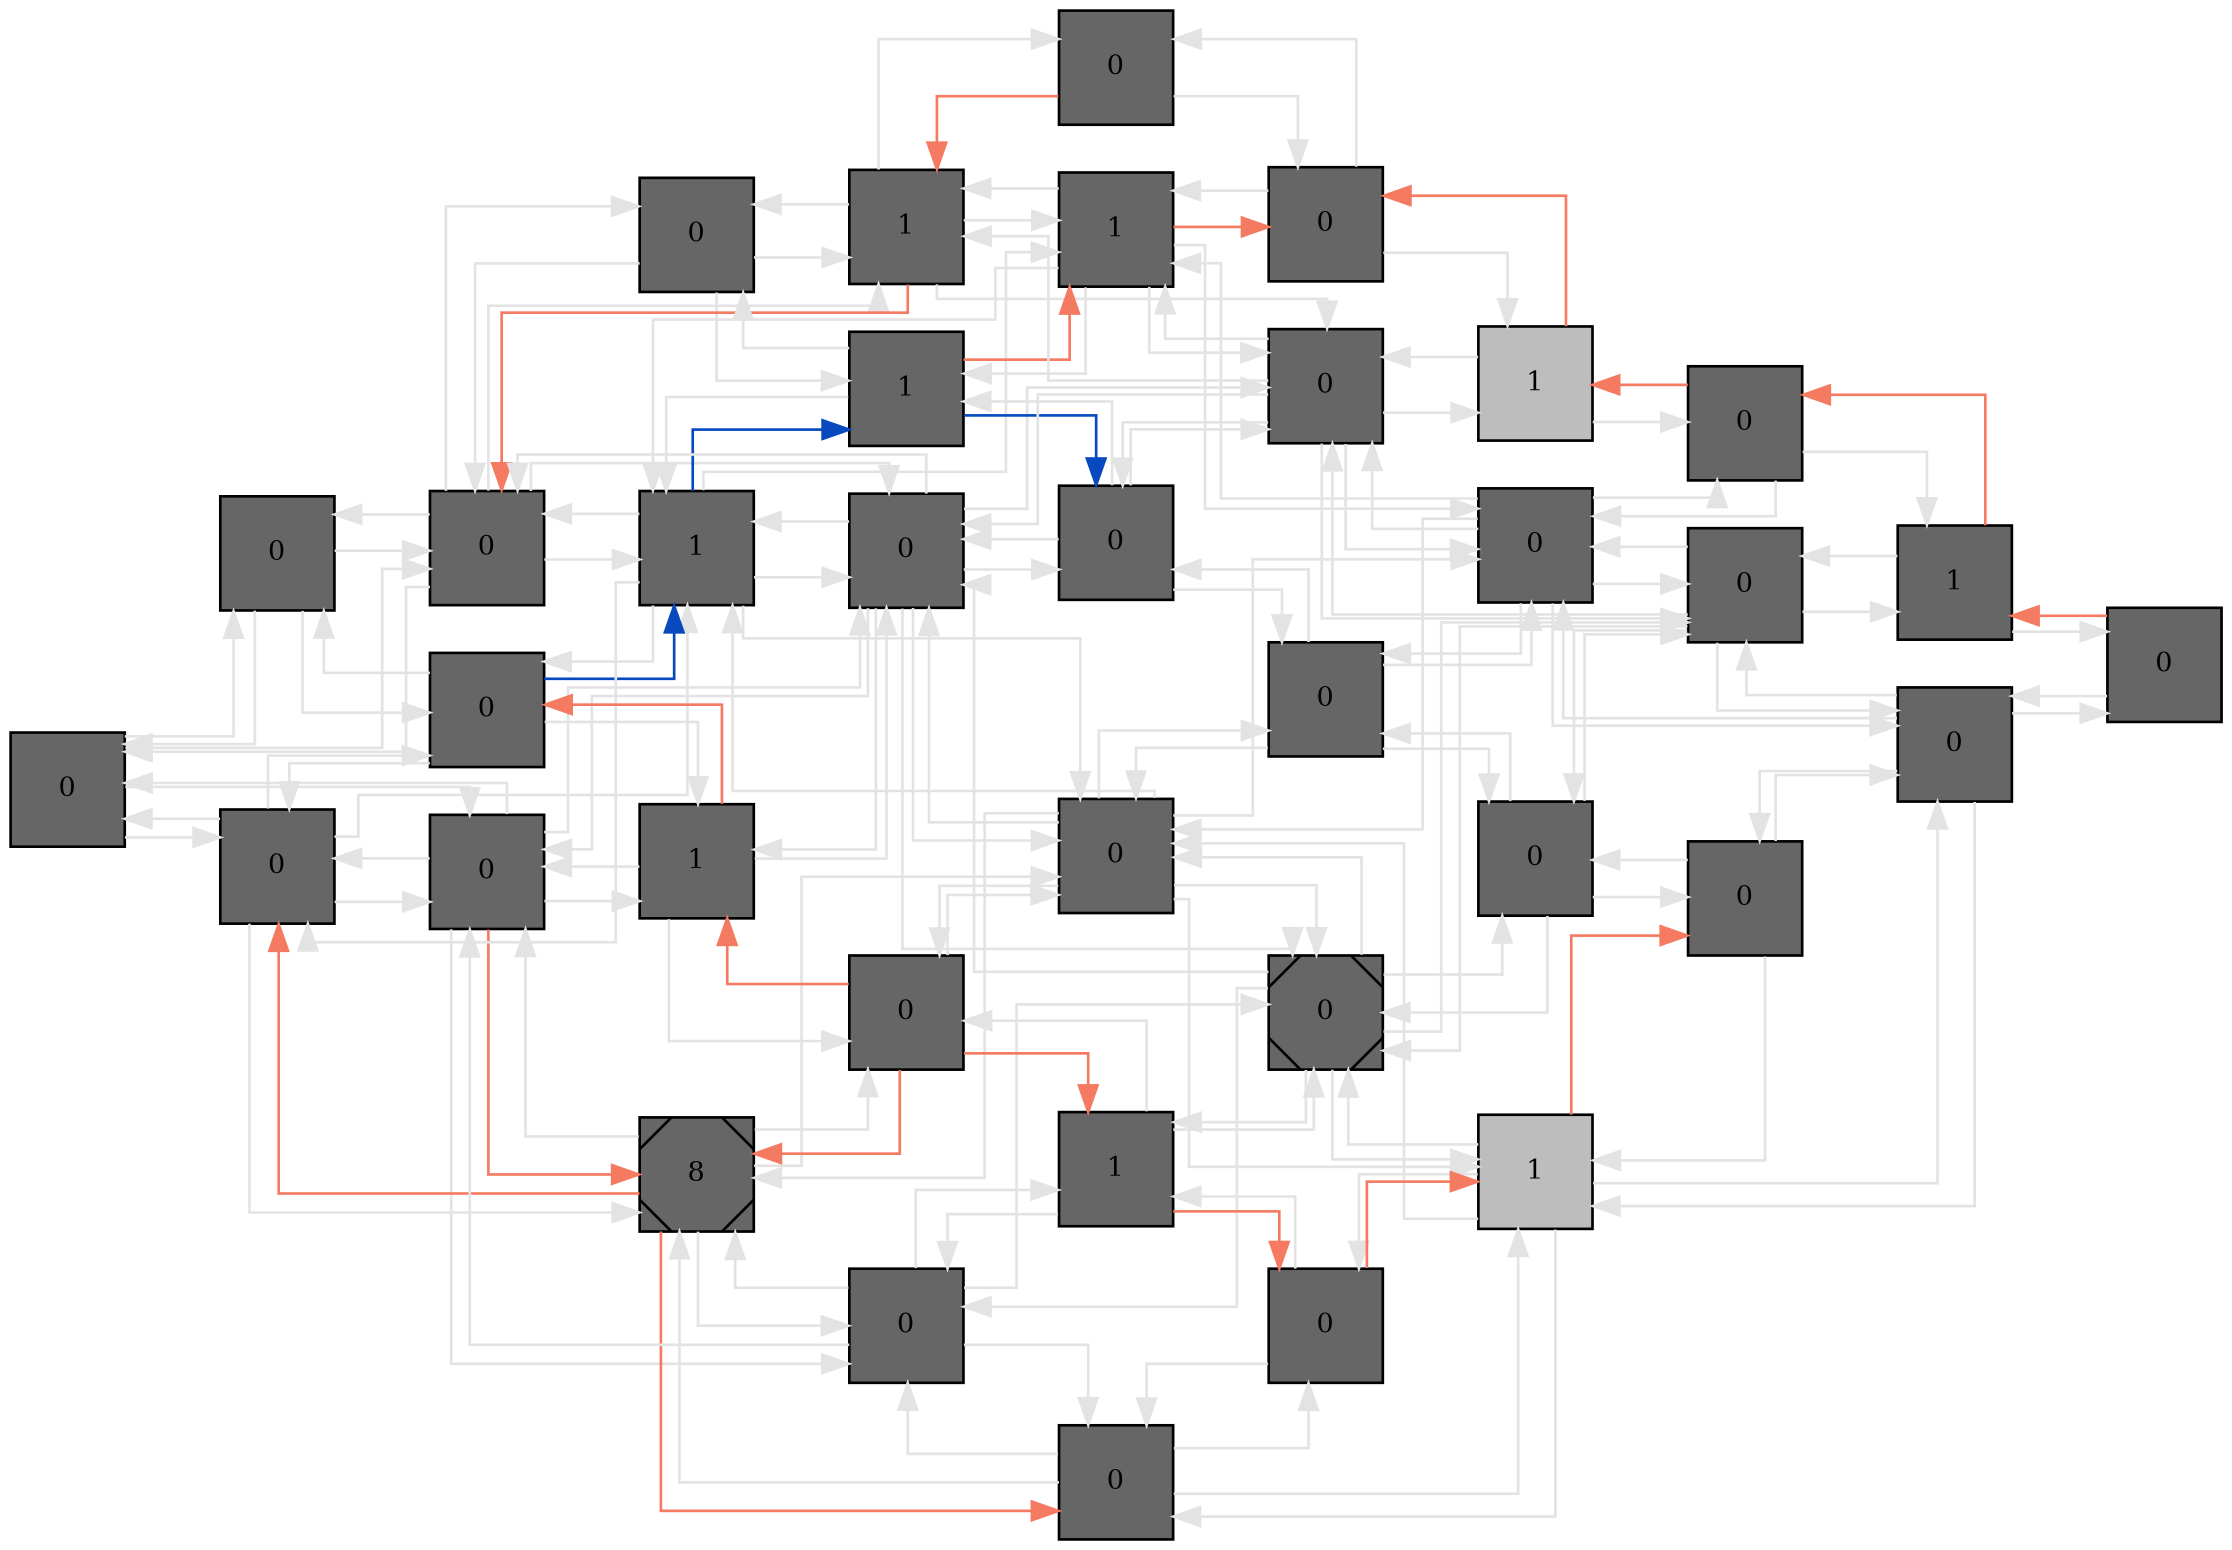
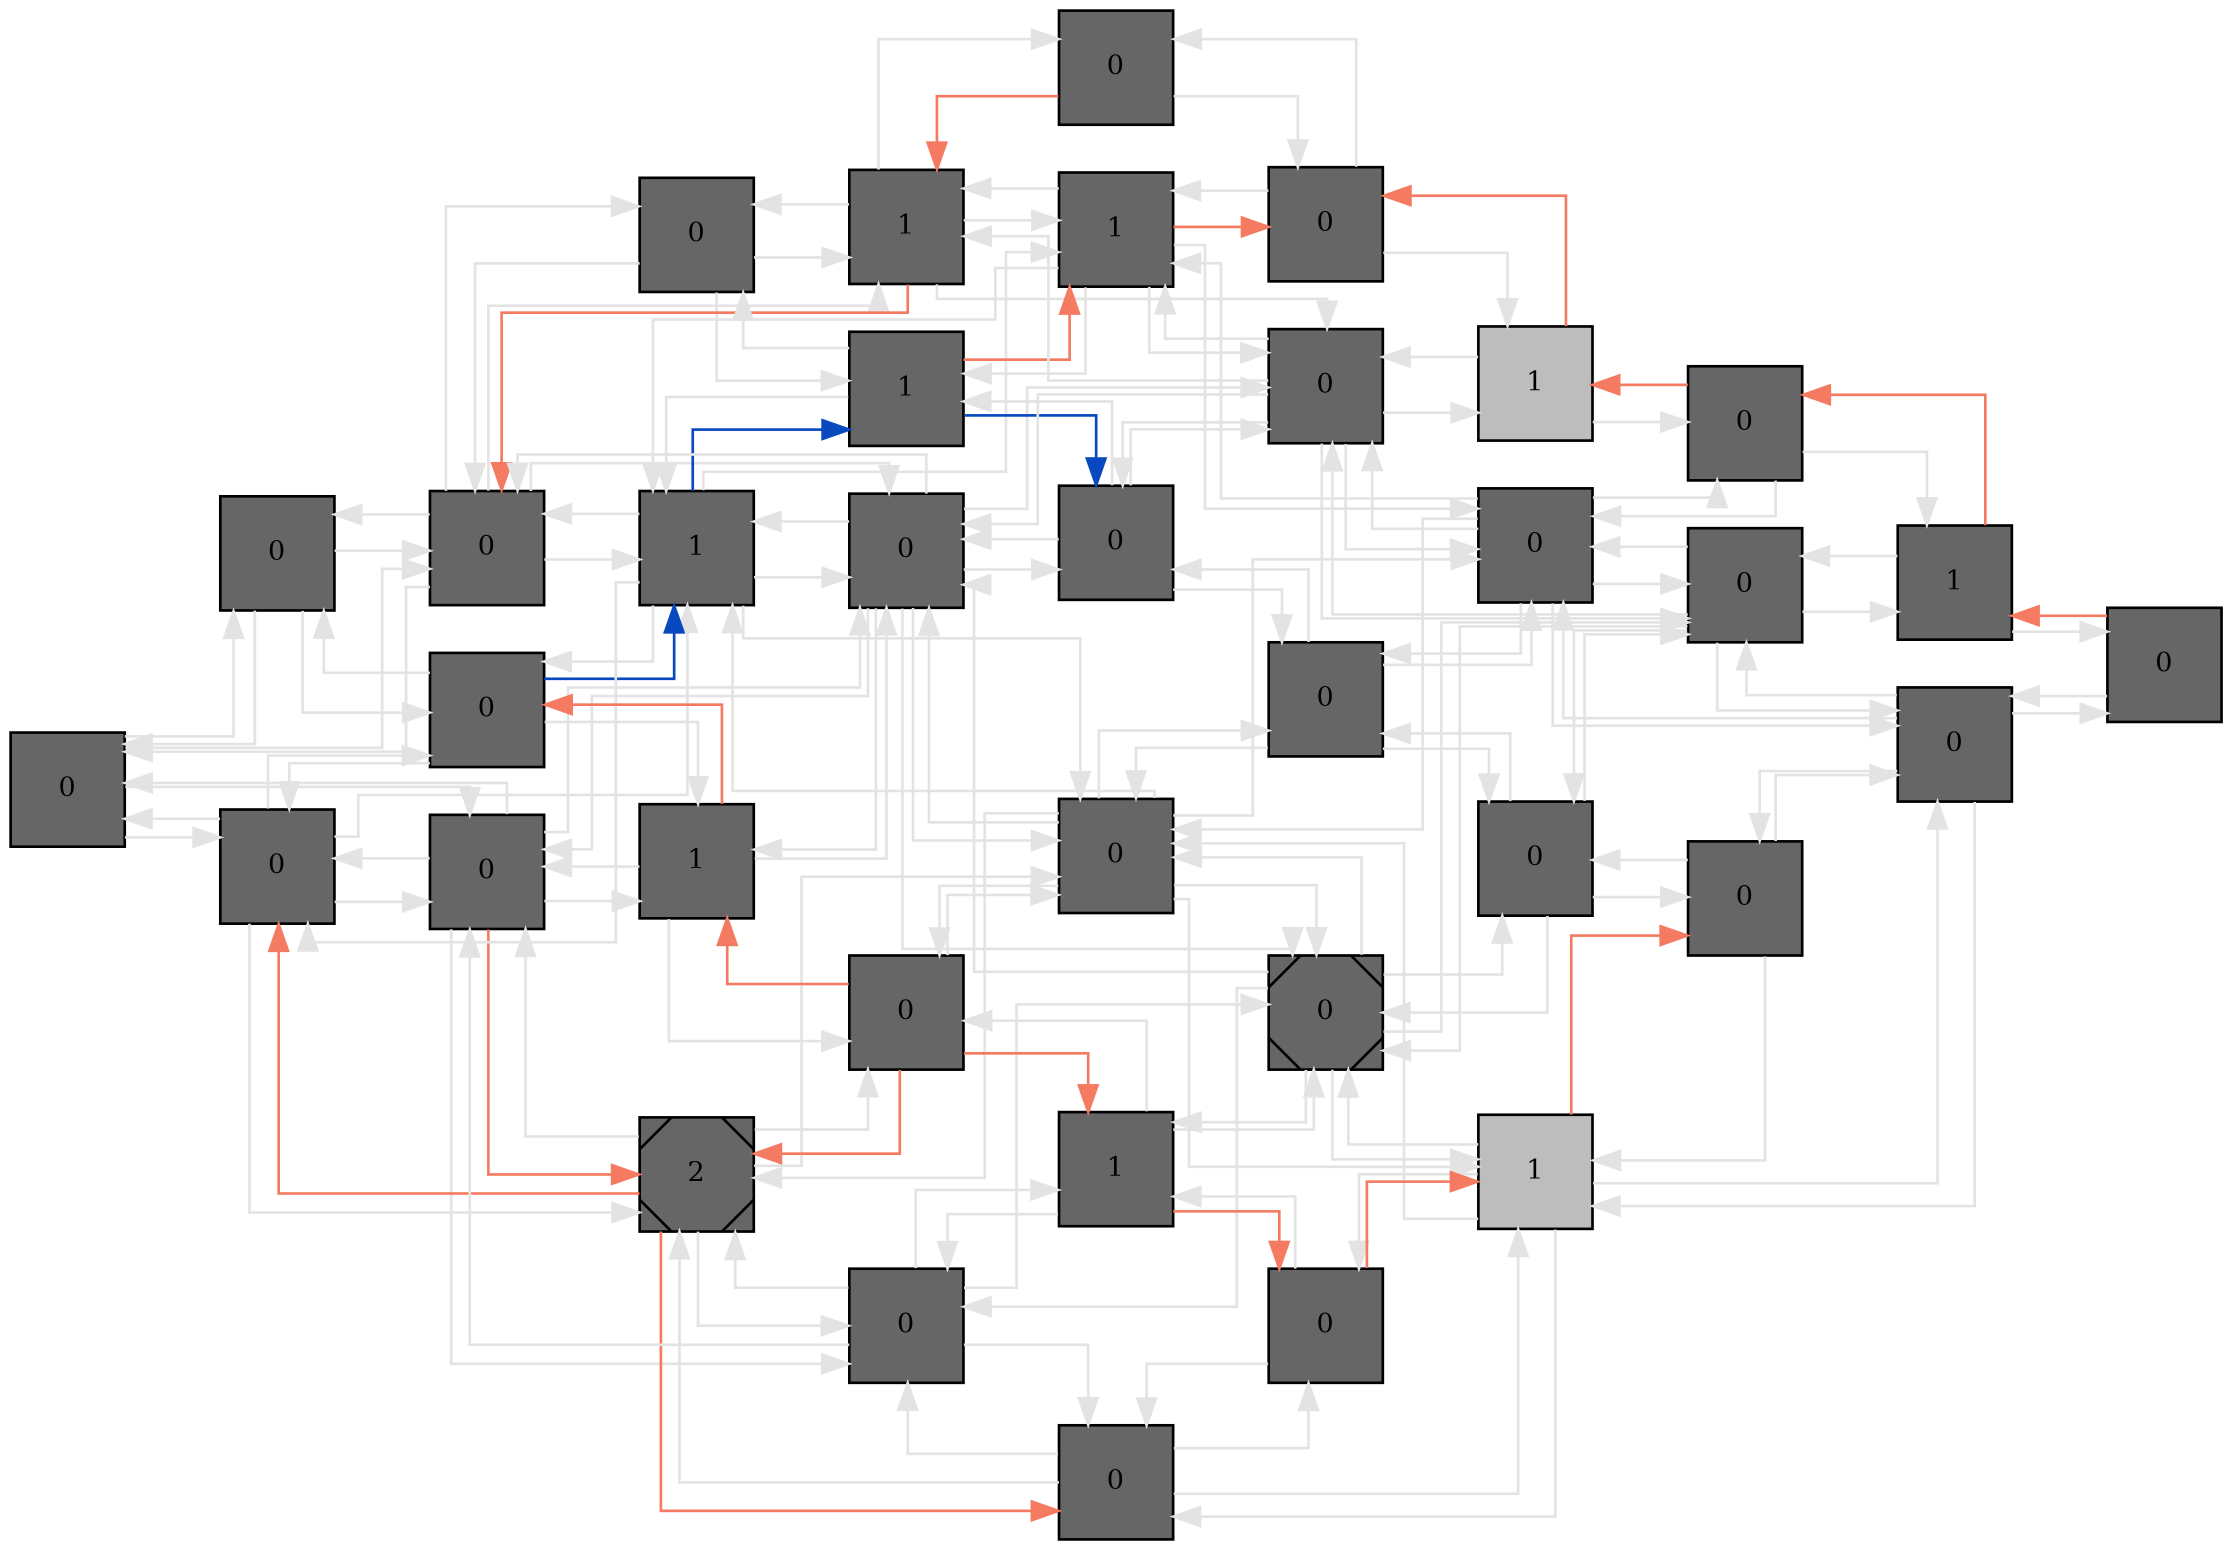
(697, 1174) -> (697, 1174)
